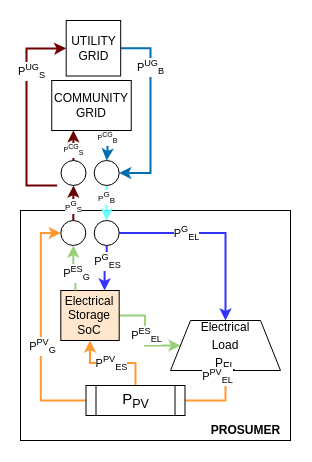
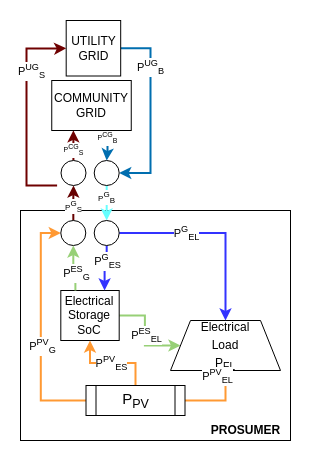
(90, 316) -> (90, 316)
